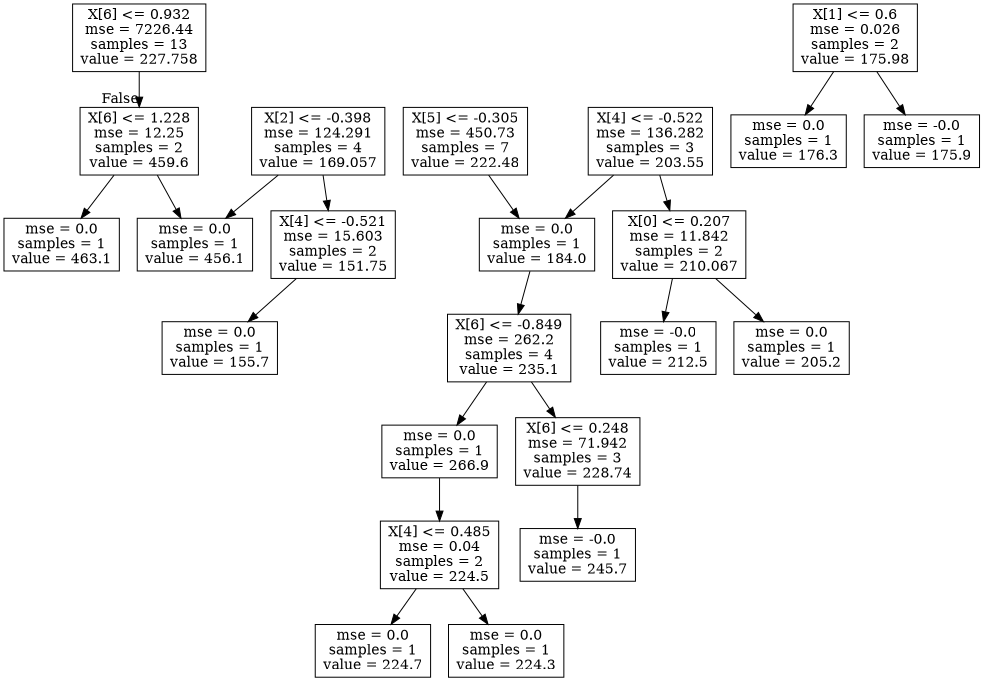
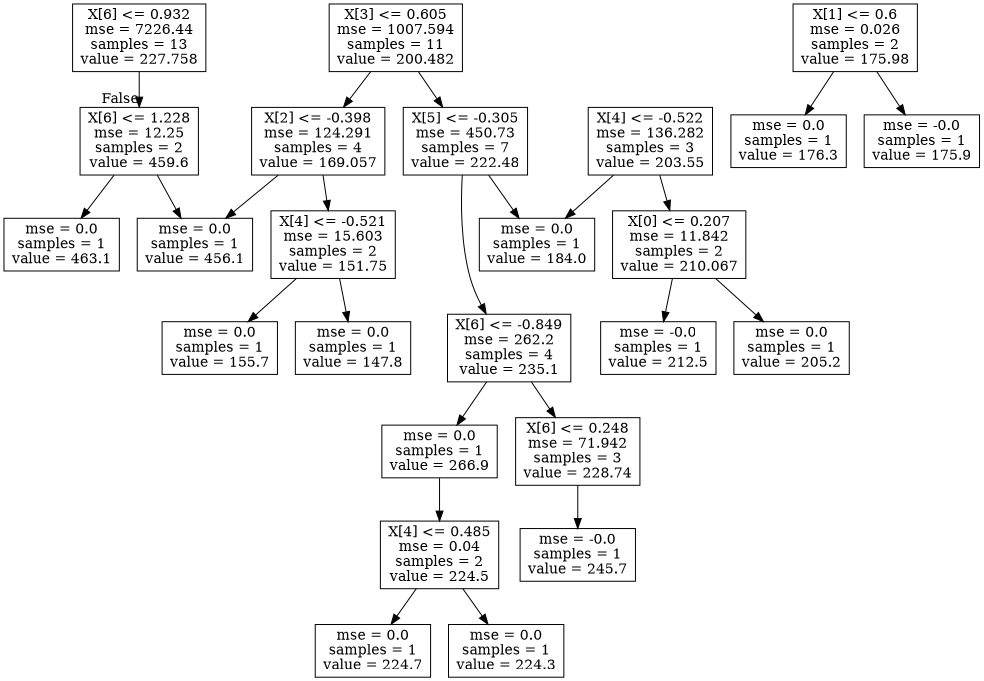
none -> (396, 38)
(525, 288) -> (464, 241)
none -> (353, 348)
